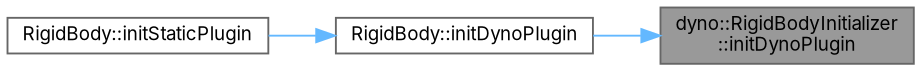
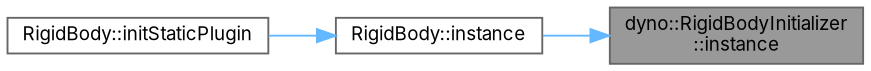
(464, 36) -> (439, 36)
(787, 36) -> (736, 36)
